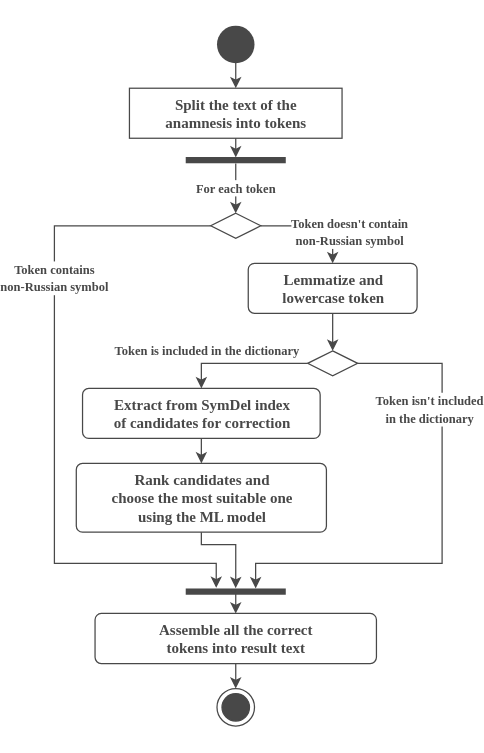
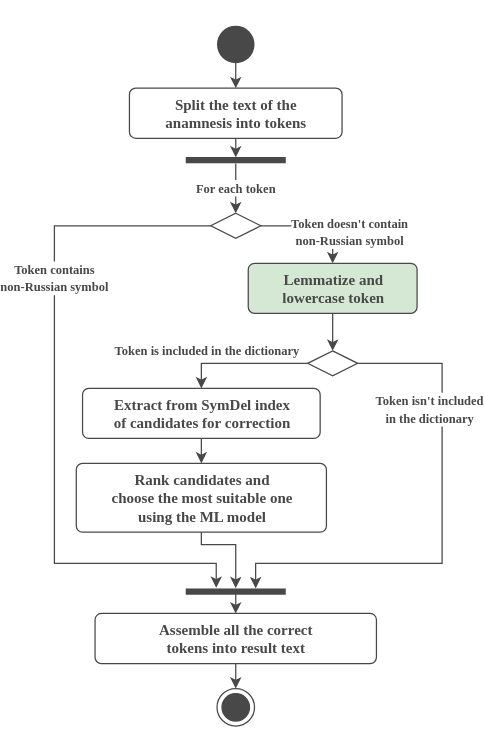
(236, 113) -> (236, 113)
(333, 288) -> (333, 288)
